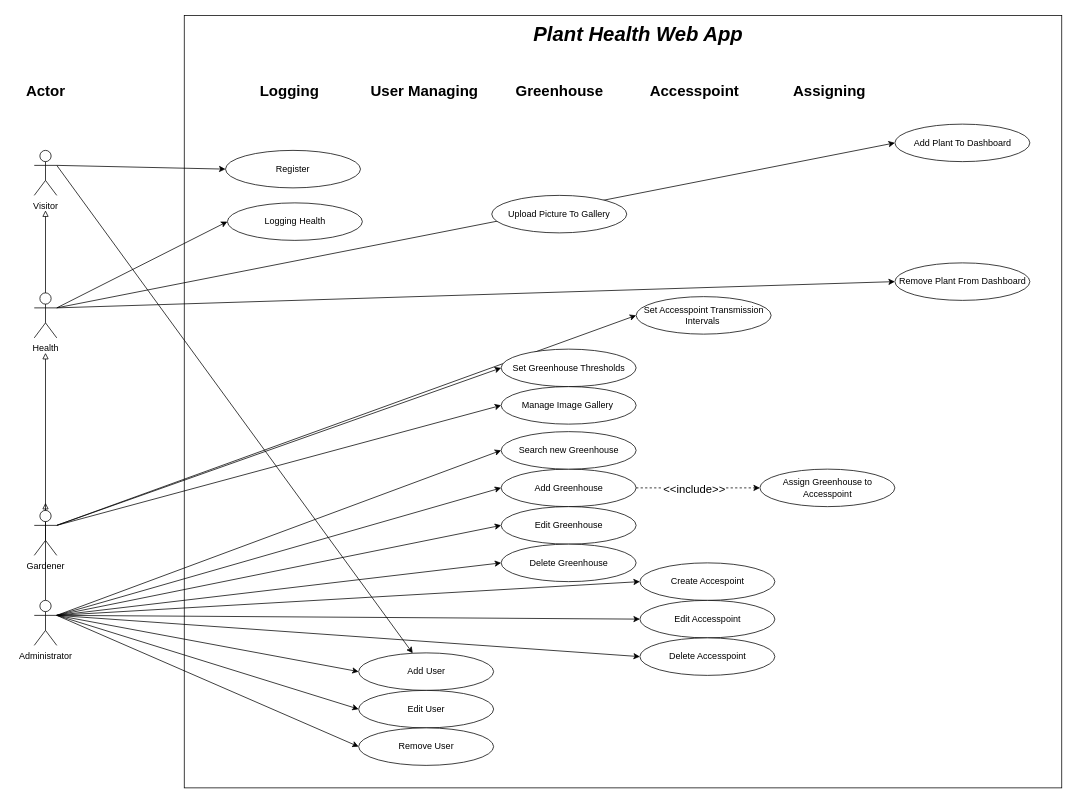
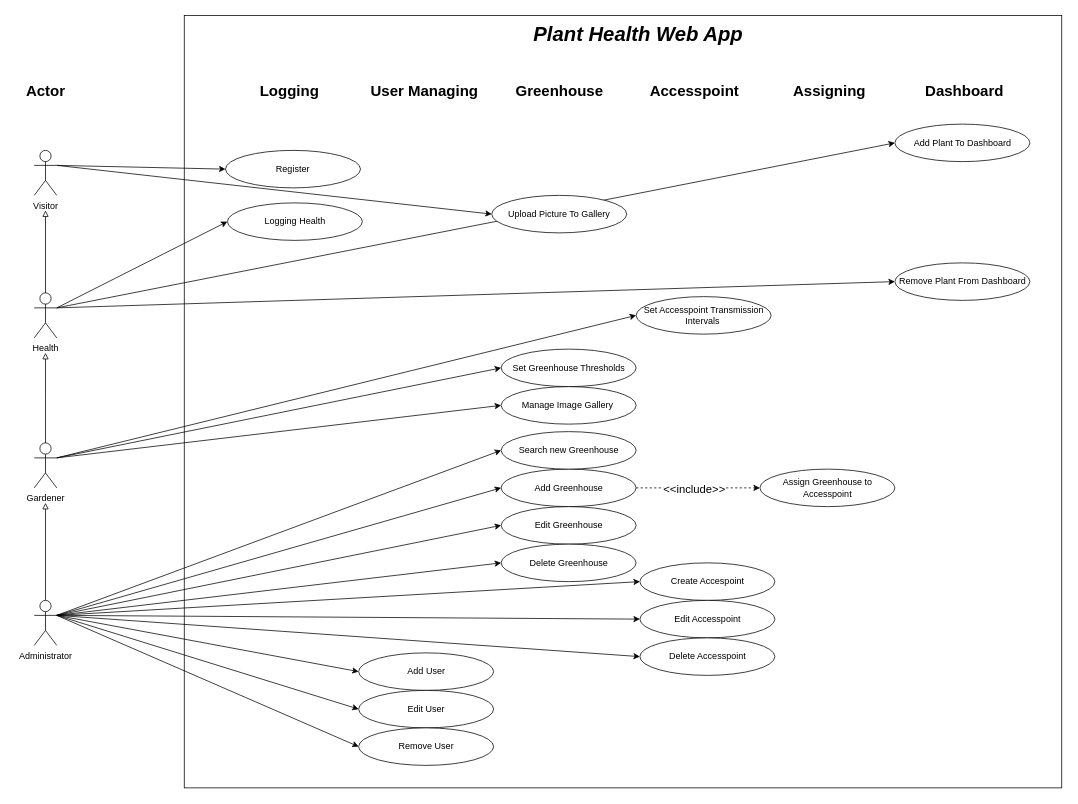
none -> (964, 90)
(234, 408) -> (277, 190)
(45, 533) -> (45, 465)
